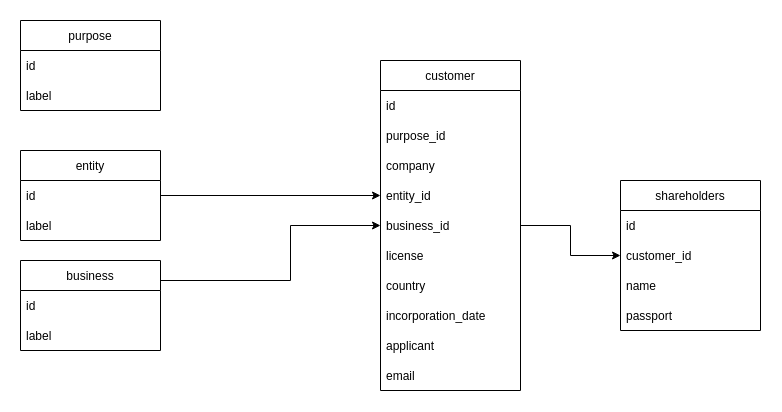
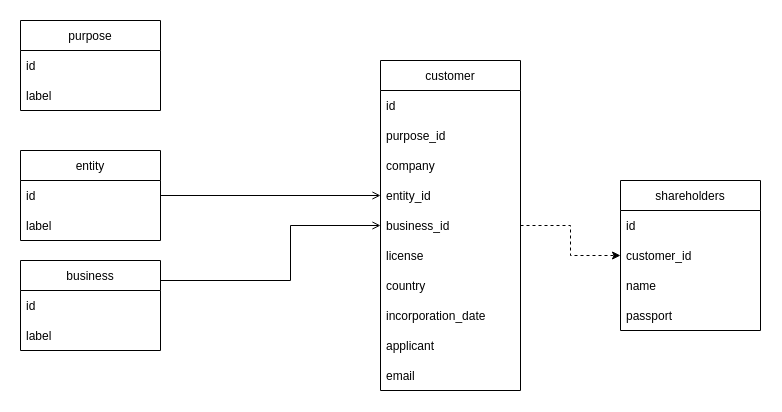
(372, 196) -> (373, 196)
(372, 226) -> (373, 226)
(571, 237) -> (571, 237)
